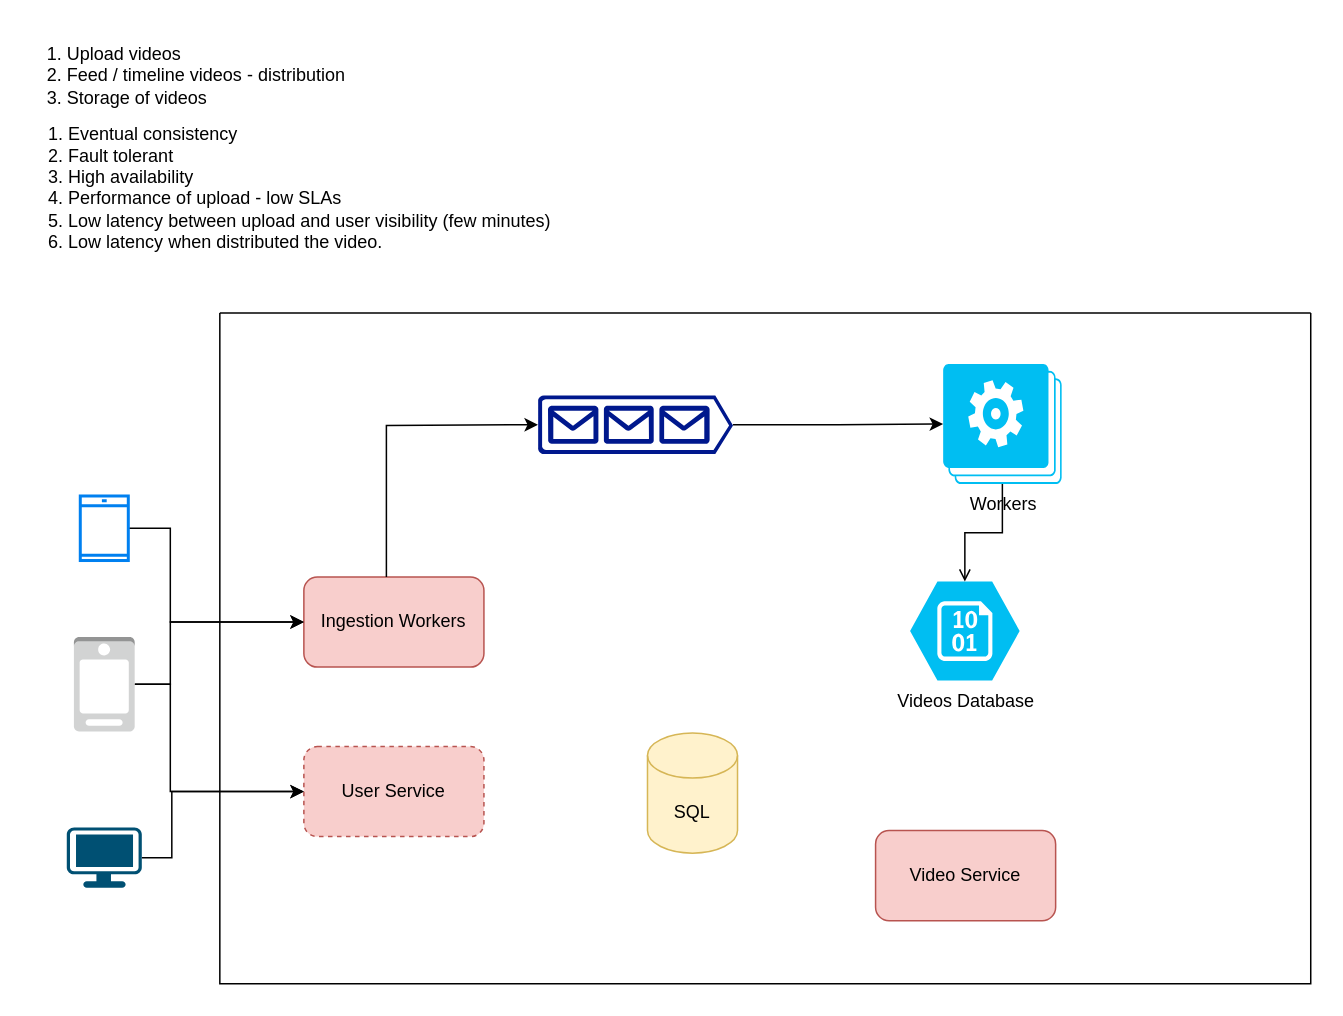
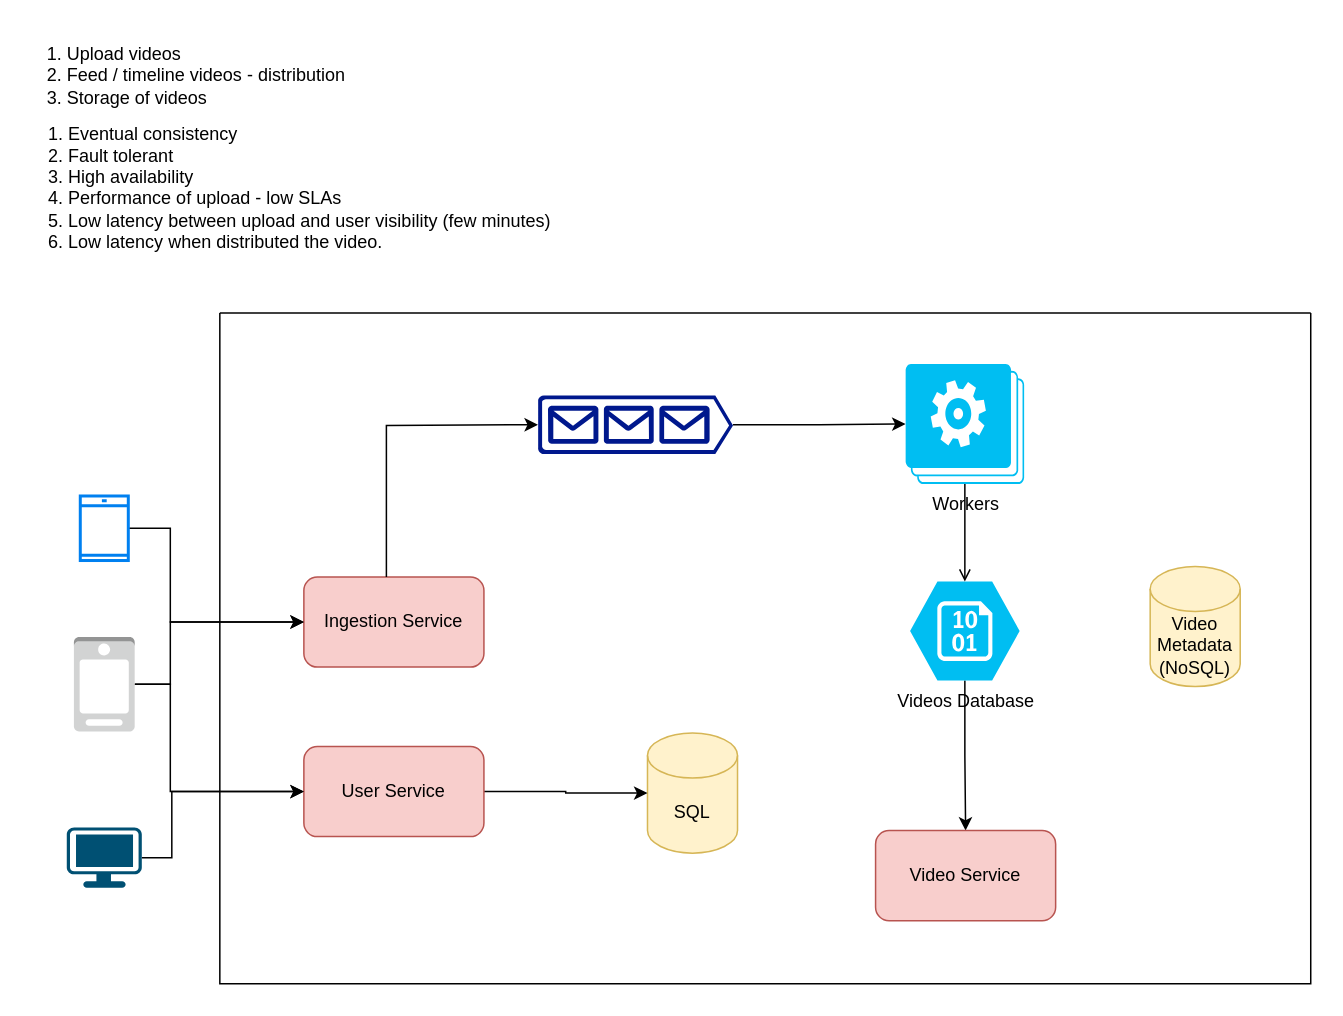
(1002, 424) -> (965, 424)
(394, 622) -> (394, 622)
none -> (1195, 626)
none -> (965, 750)
(394, 791) -> (394, 791)
none -> (561, 791)
